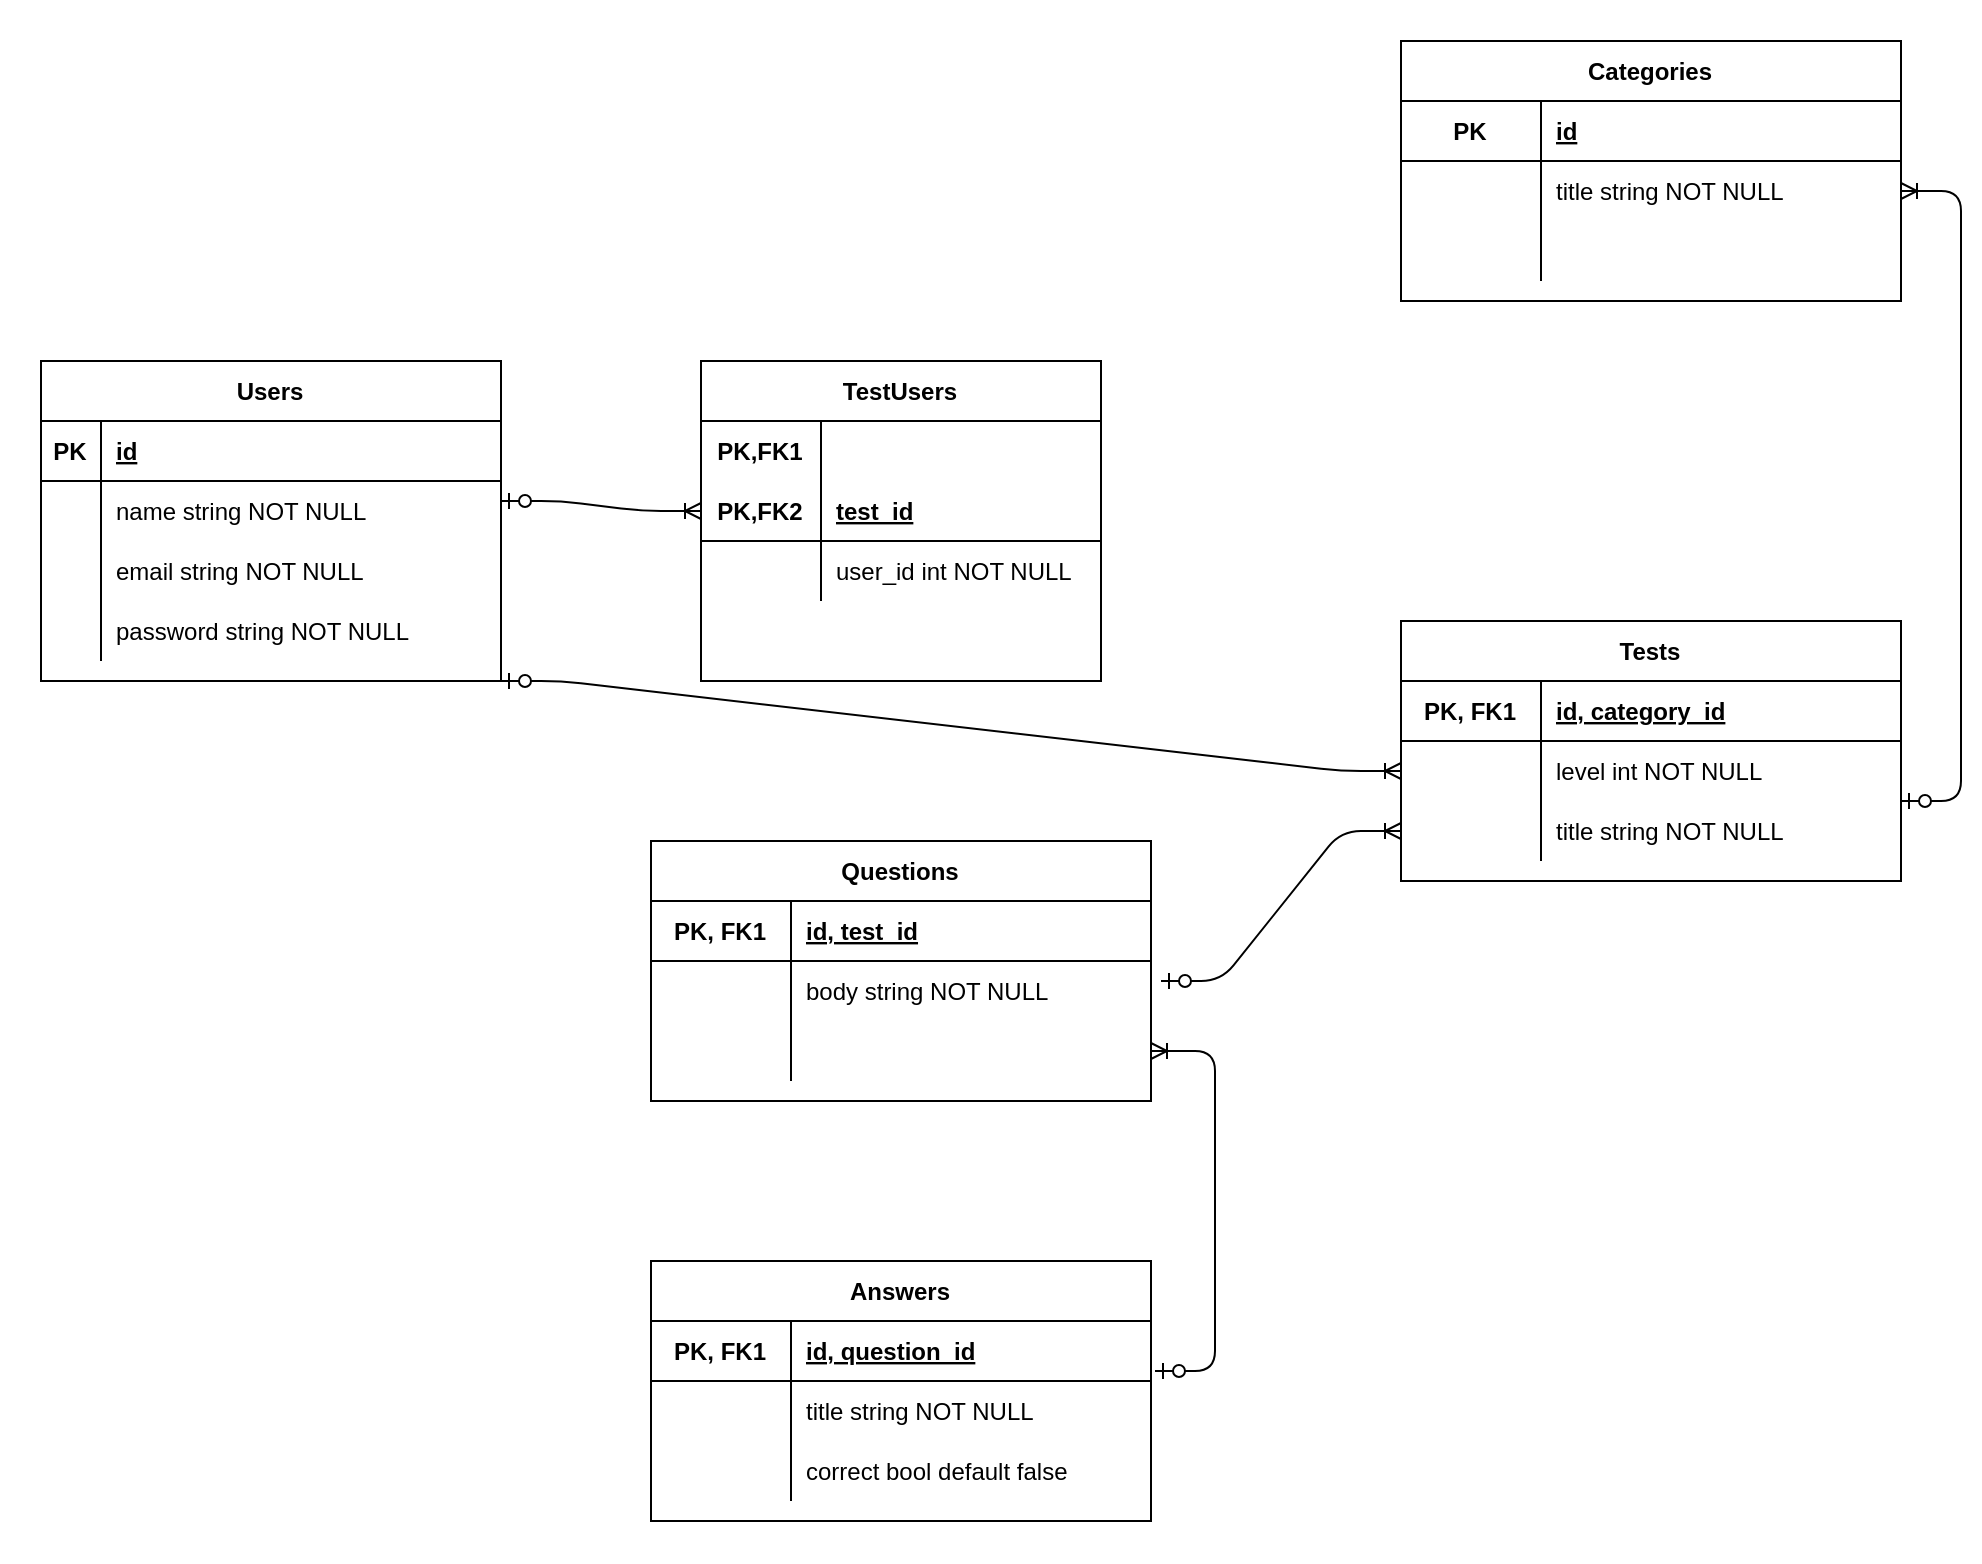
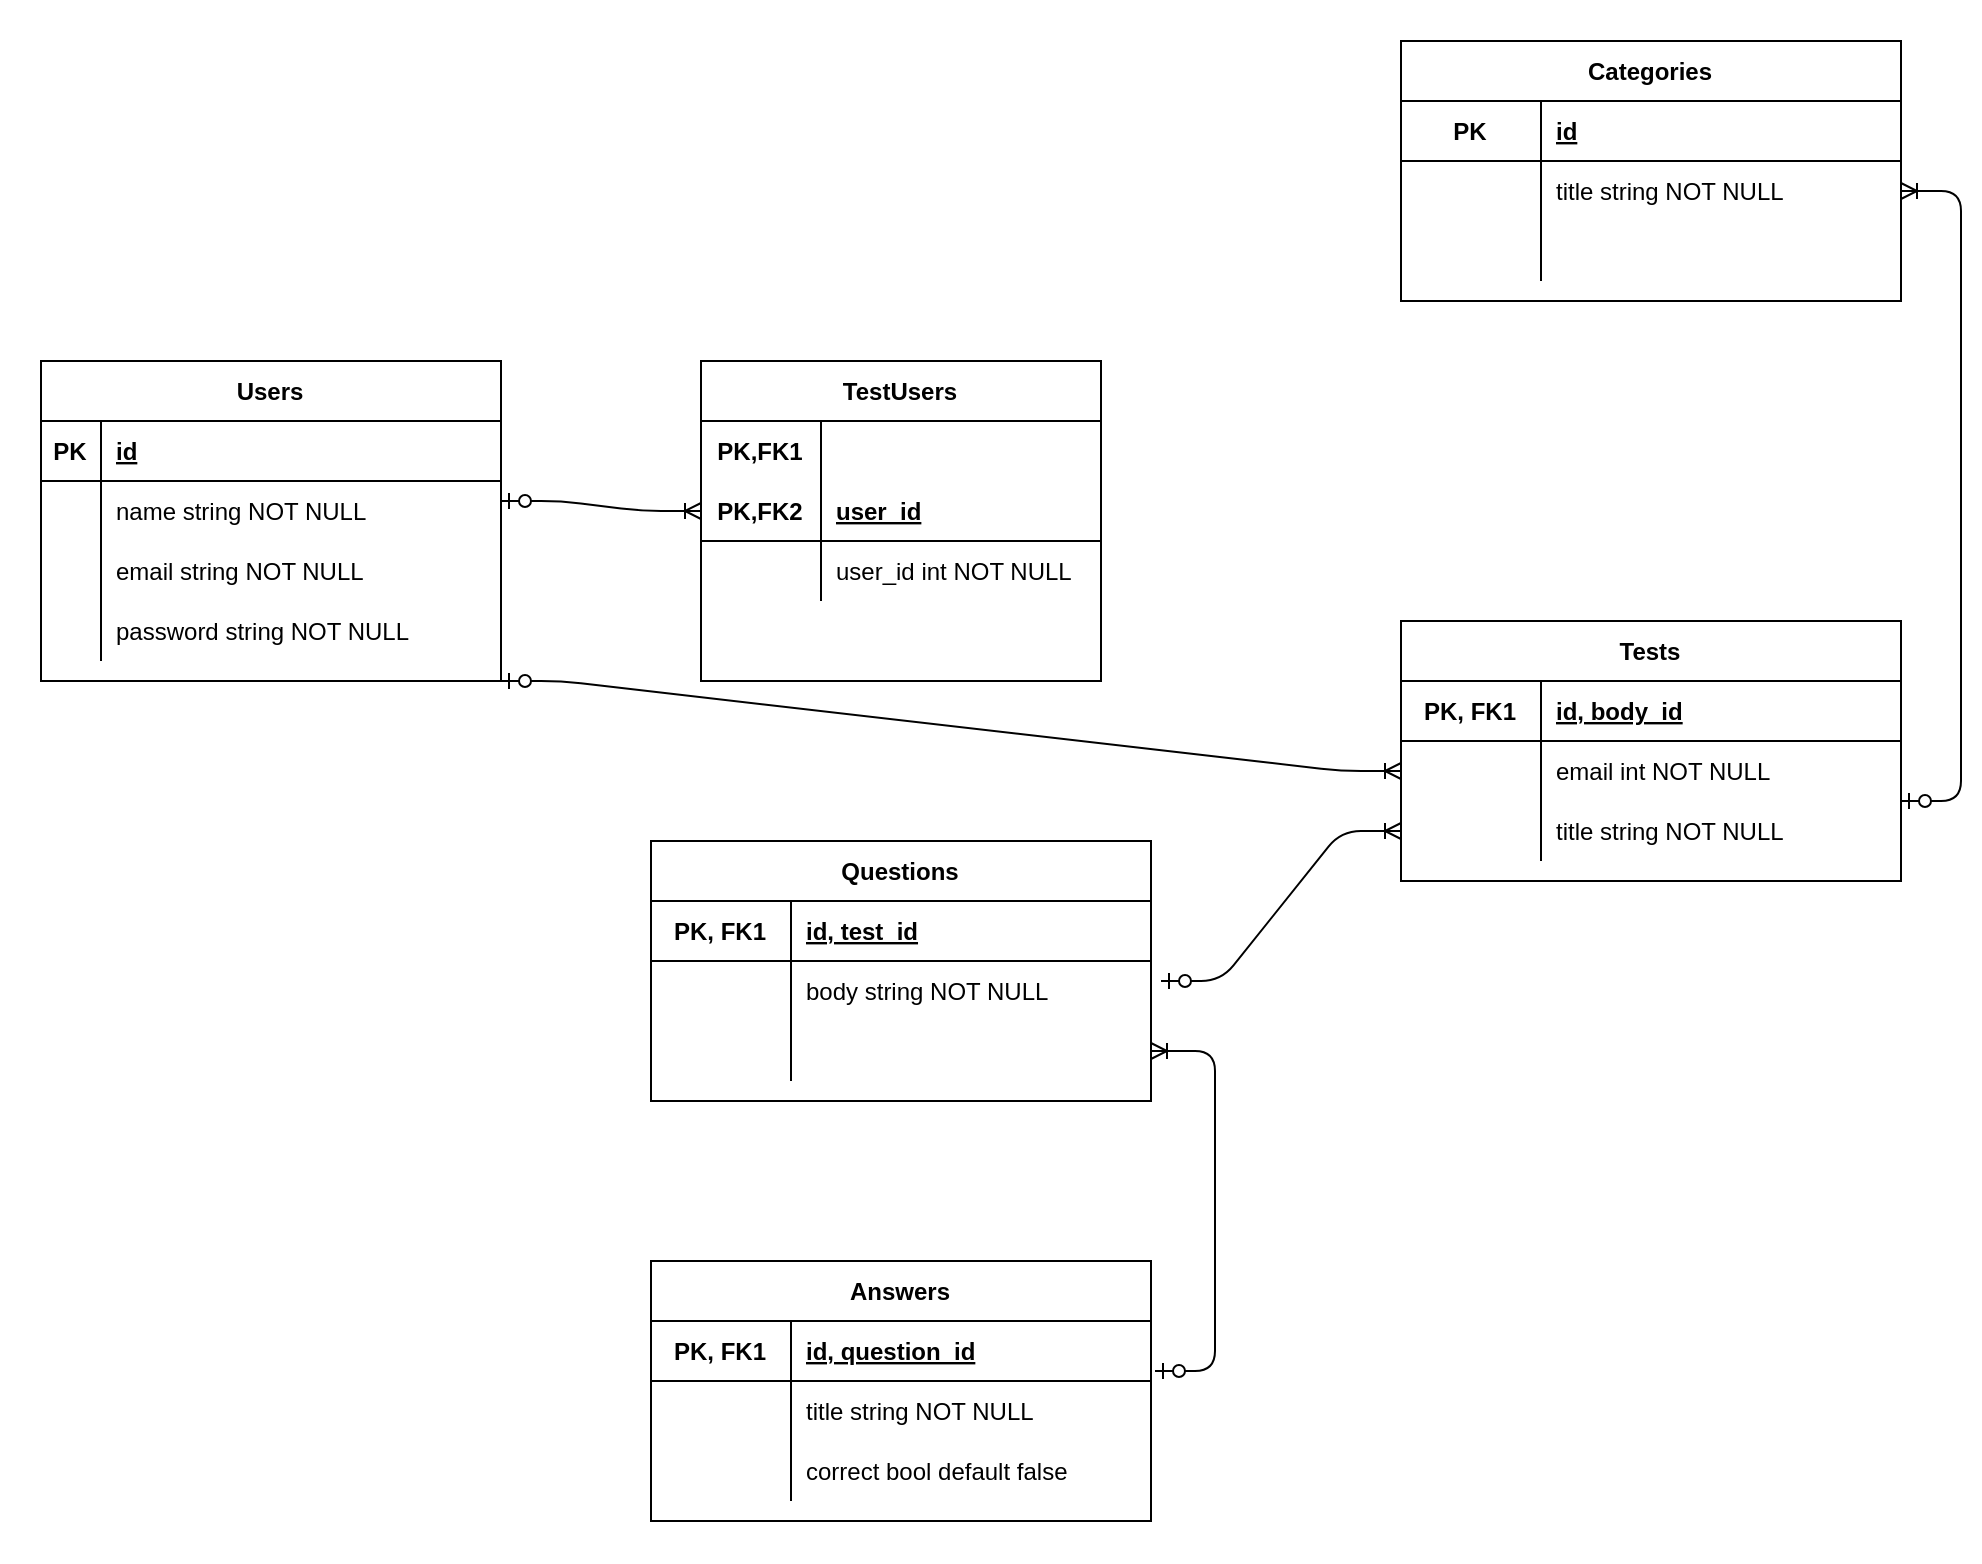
(880, 512) -> (880, 512)
(1644, 712) -> (1617, 712)
(1658, 772) -> (1658, 772)
